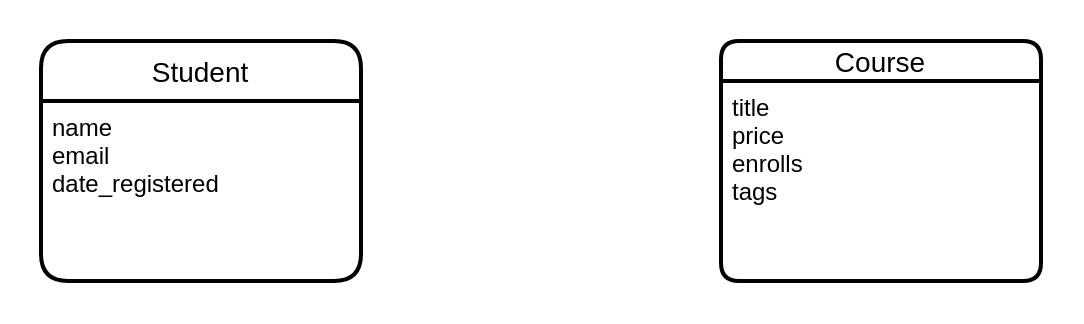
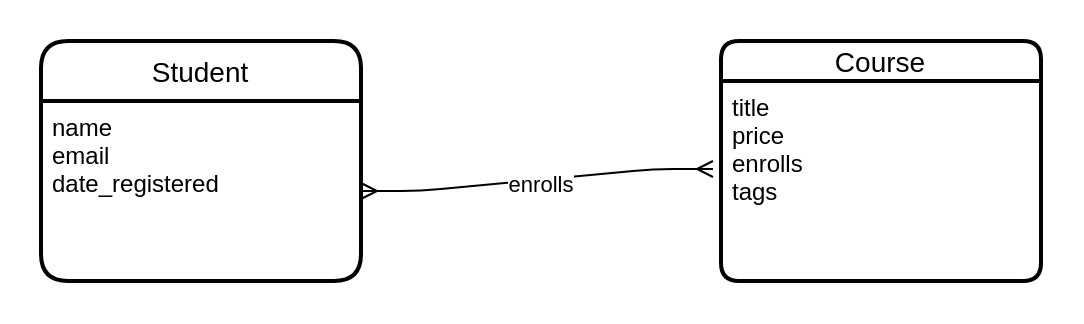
none -> (468, 187)
